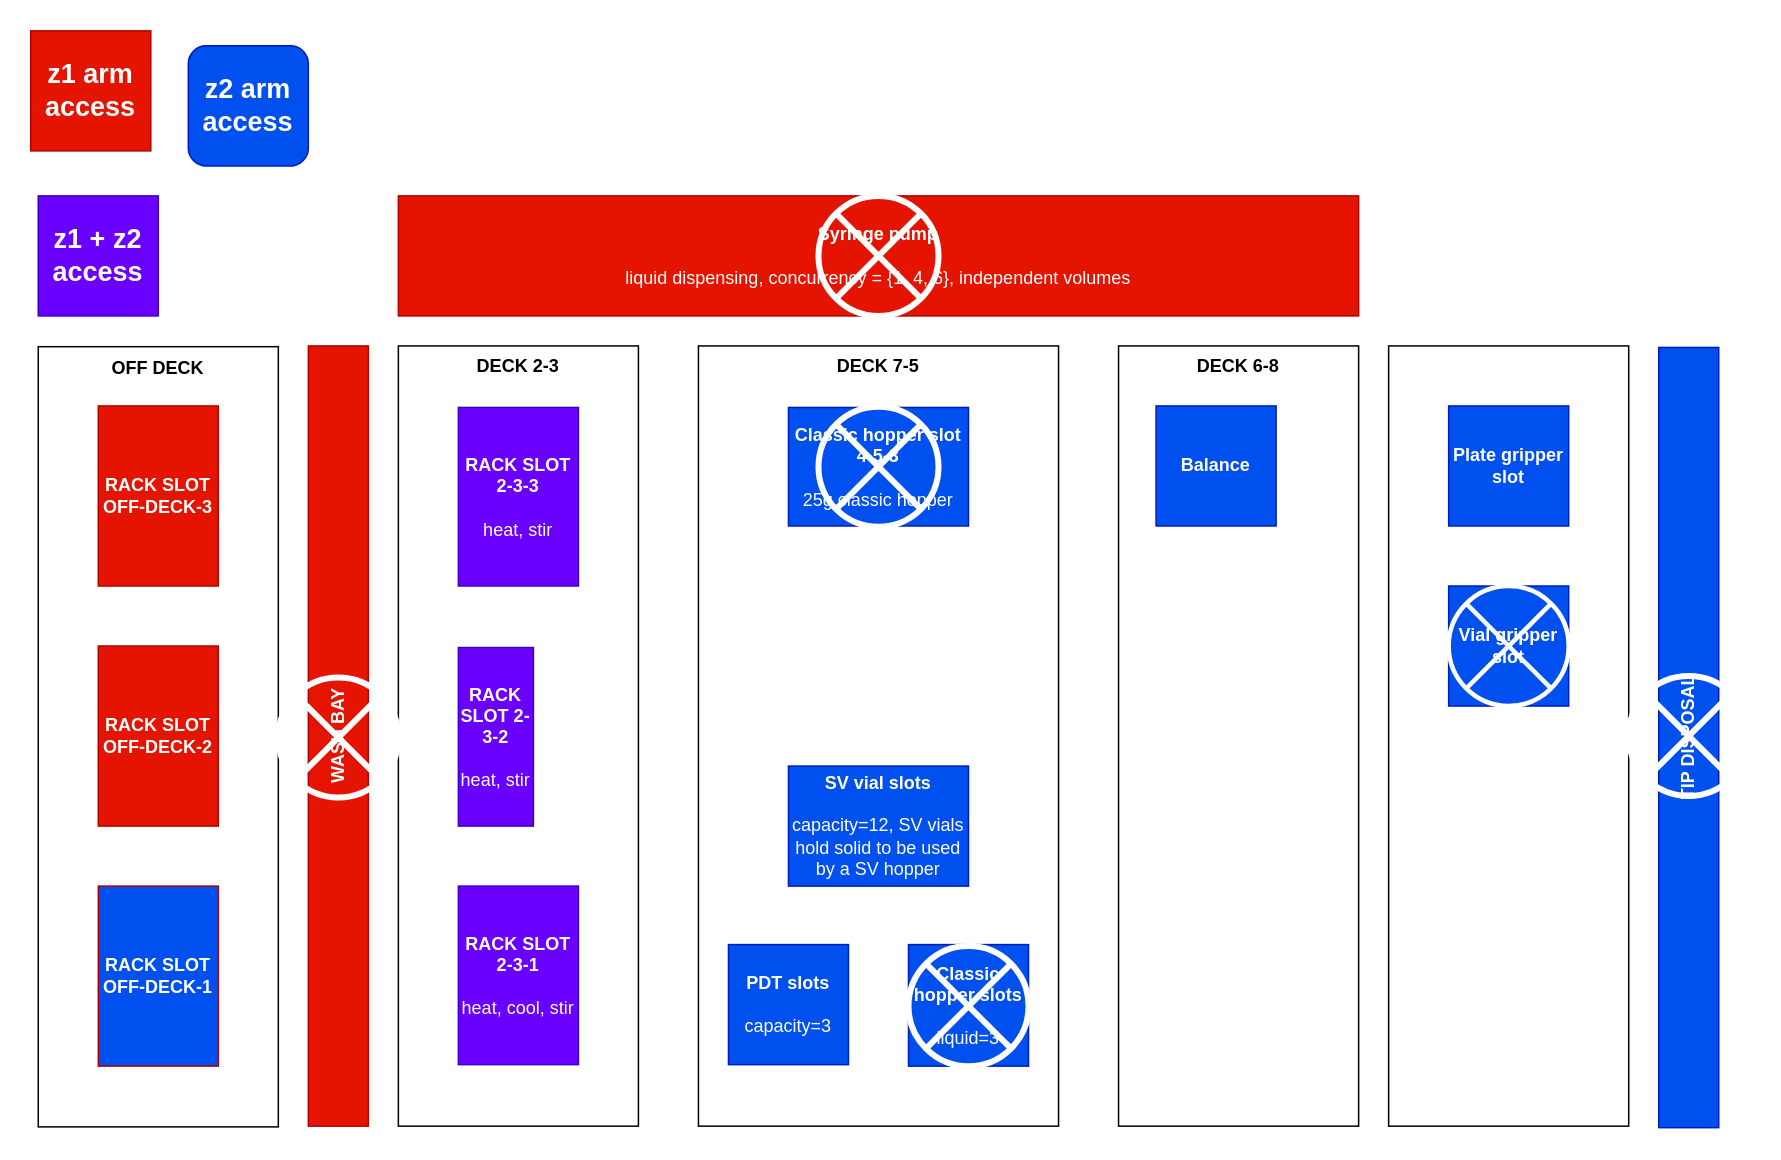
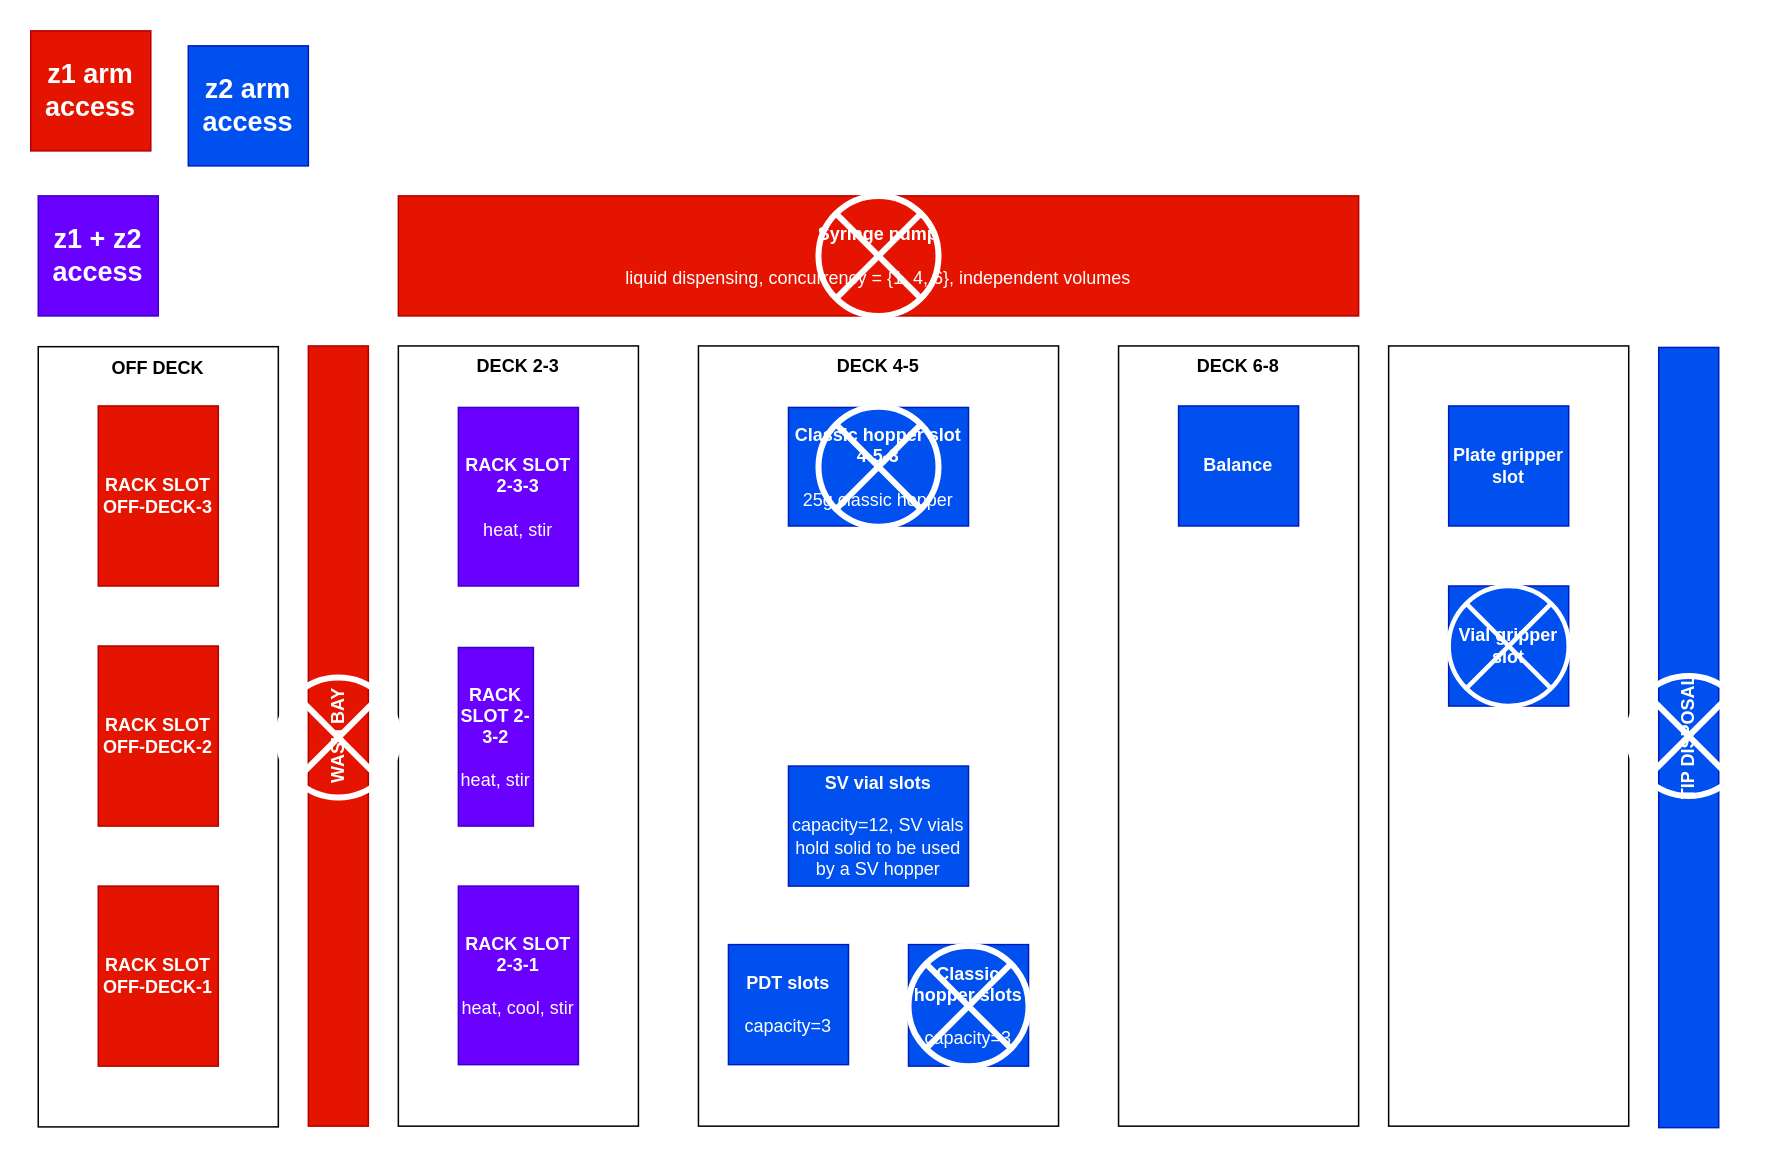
(248, 106) -> (248, 106)
(878, 367) -> (878, 367)
(1216, 466) -> (1238, 466)
(158, 976) -> (158, 976)
(968, 1006) -> (968, 1006)
